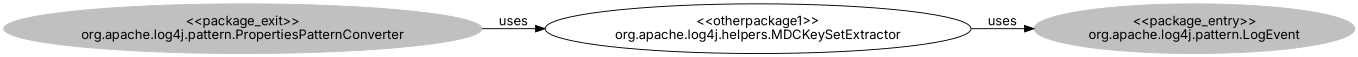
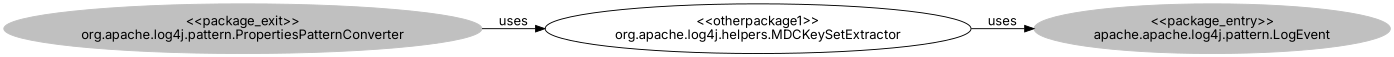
(1194, 29) -> (1212, 29)
